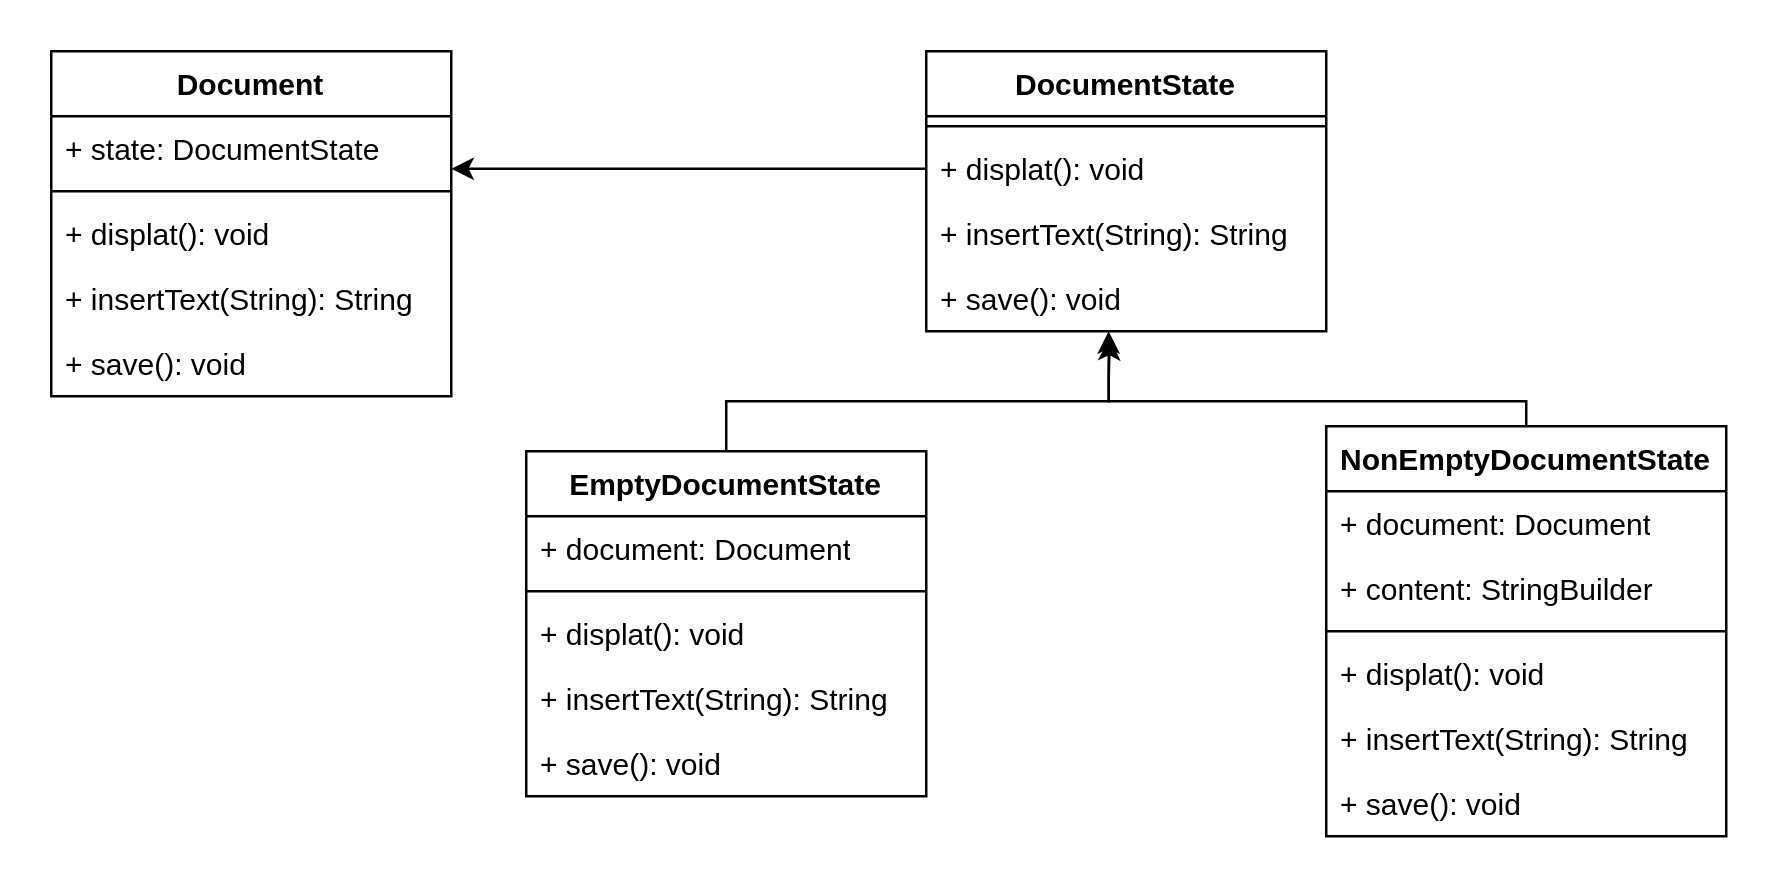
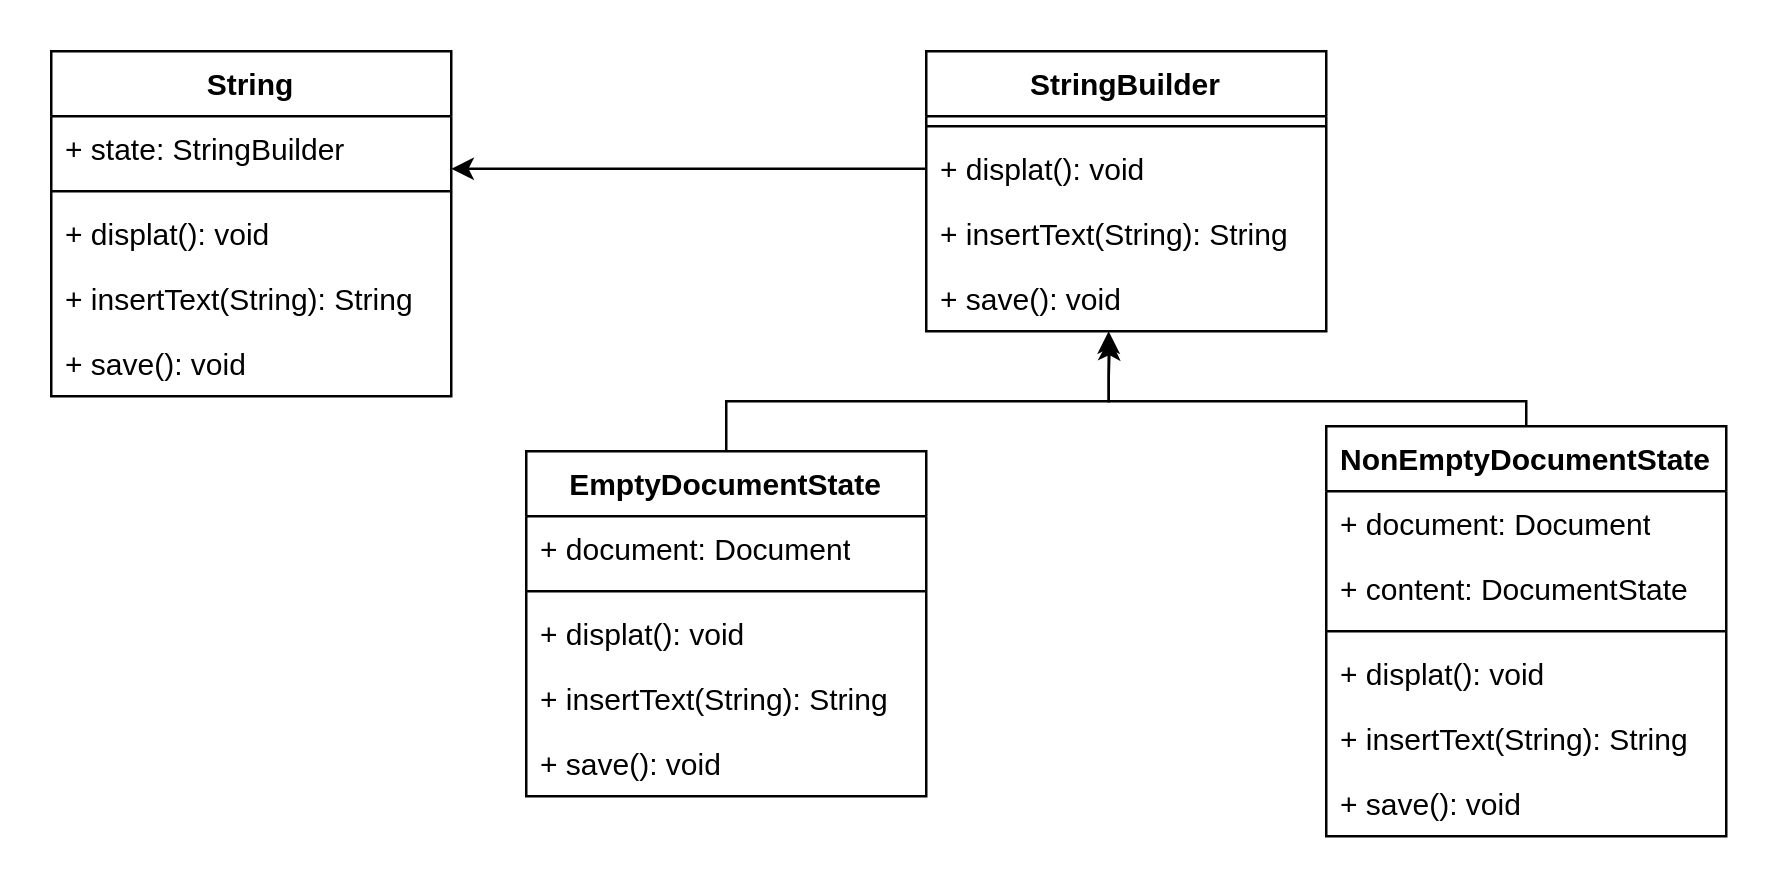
(251, 87) -> (251, 87)
(1126, 87) -> (1126, 87)
(239, 152) -> (228, 152)
(1519, 592) -> (1529, 610)
